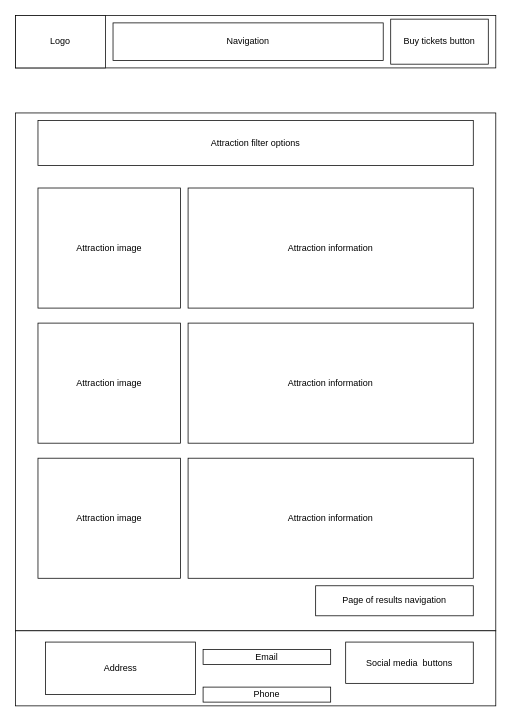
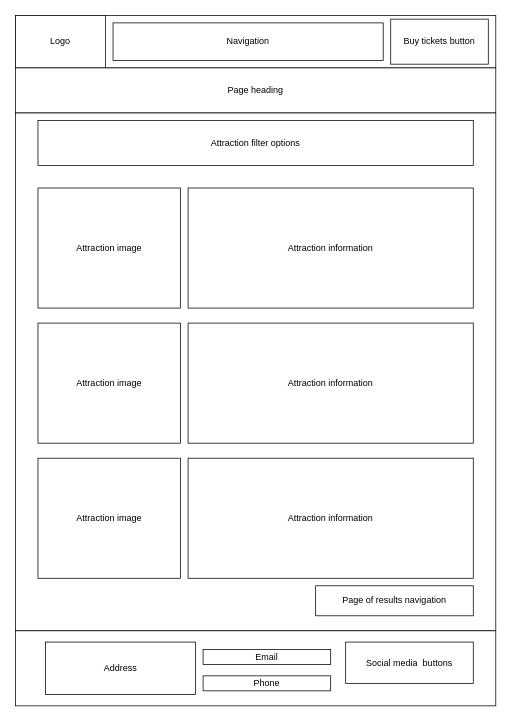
none -> (255, 90)
(267, 694) -> (267, 683)
